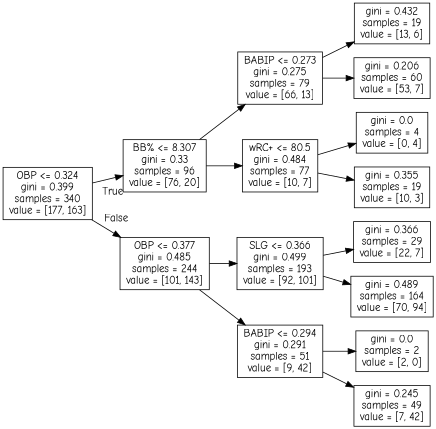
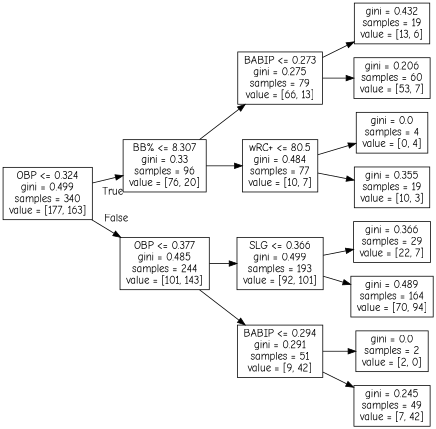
(48, 194) -> (48, 194)
